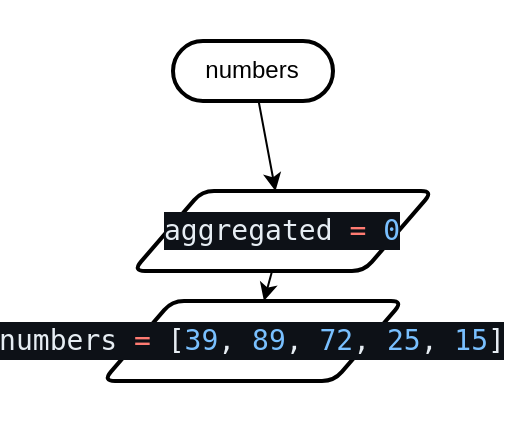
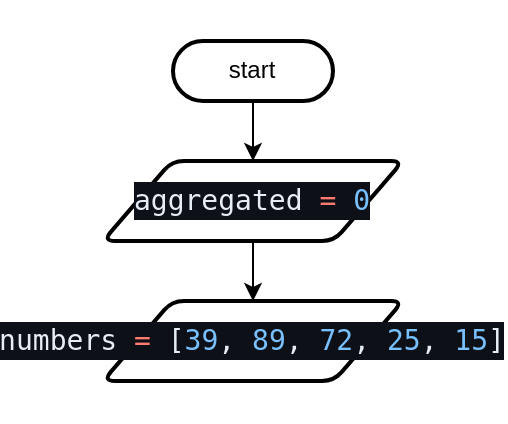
(253, 71) -> (253, 71)
(283, 231) -> (253, 201)
